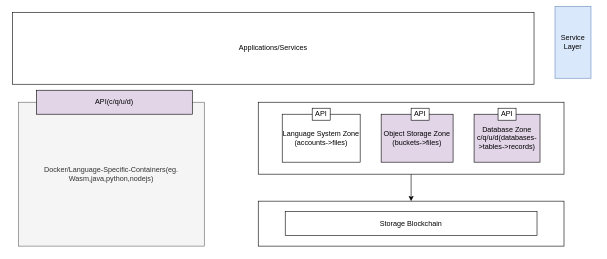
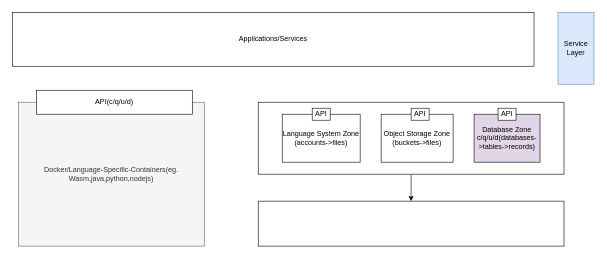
(573, 42) -> (576, 48)
(273, 48) -> (273, 39)
(114, 102) -> (114, 102)
(417, 138) -> (417, 138)
(411, 224) -> none
